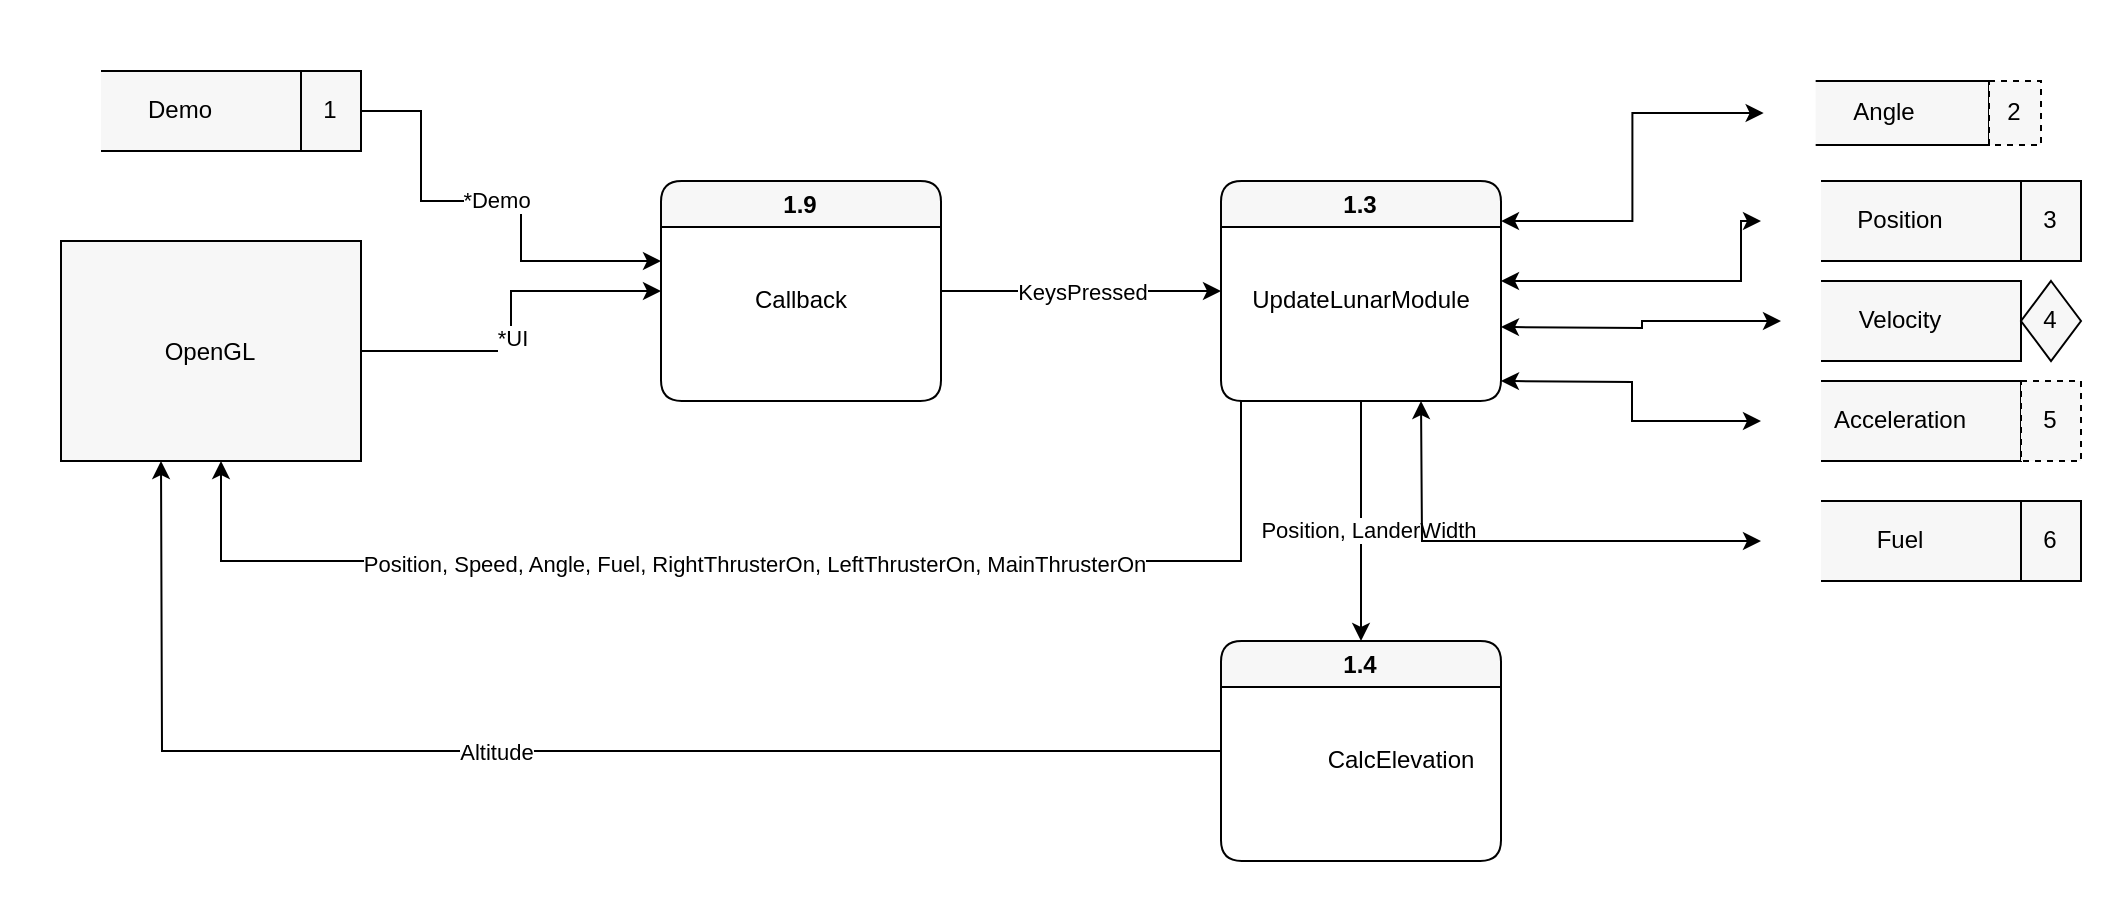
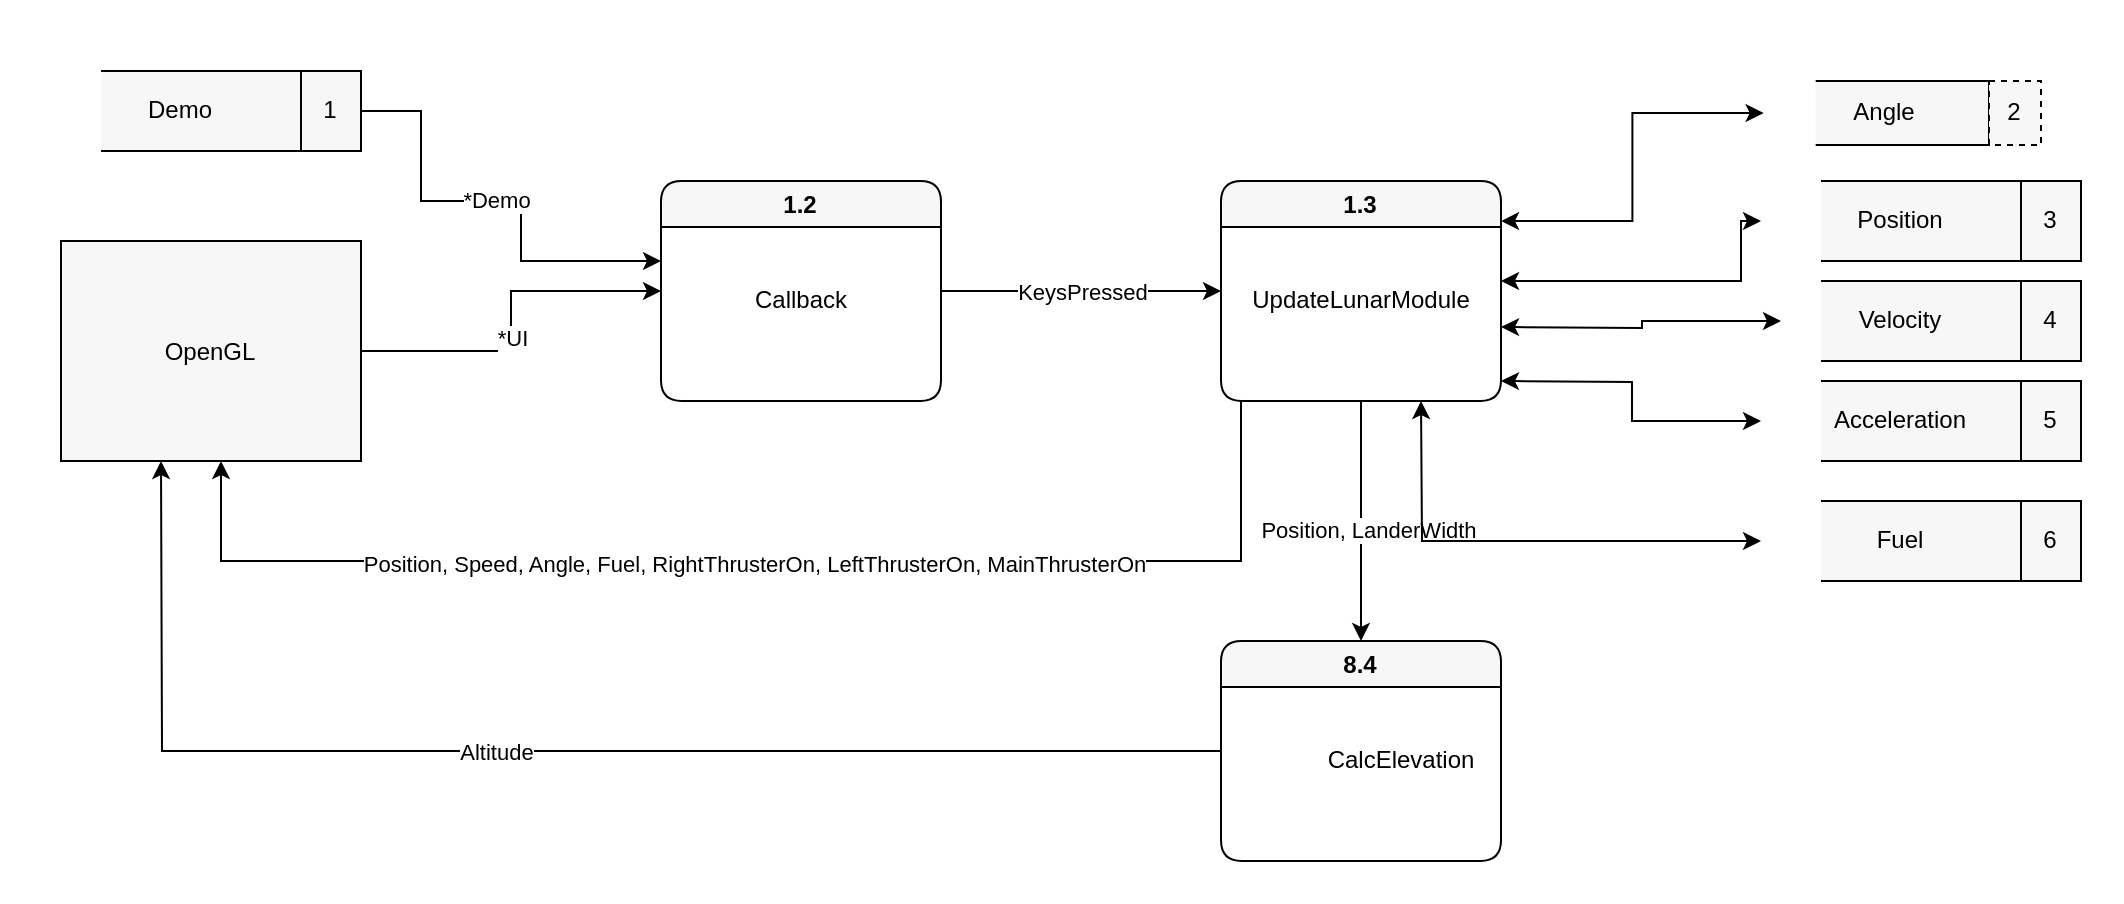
(800, 205) -> (800, 205)
(2051, 321) -> (2051, 321)
(2051, 421) -> (2051, 421)
(1360, 665) -> (1360, 665)
